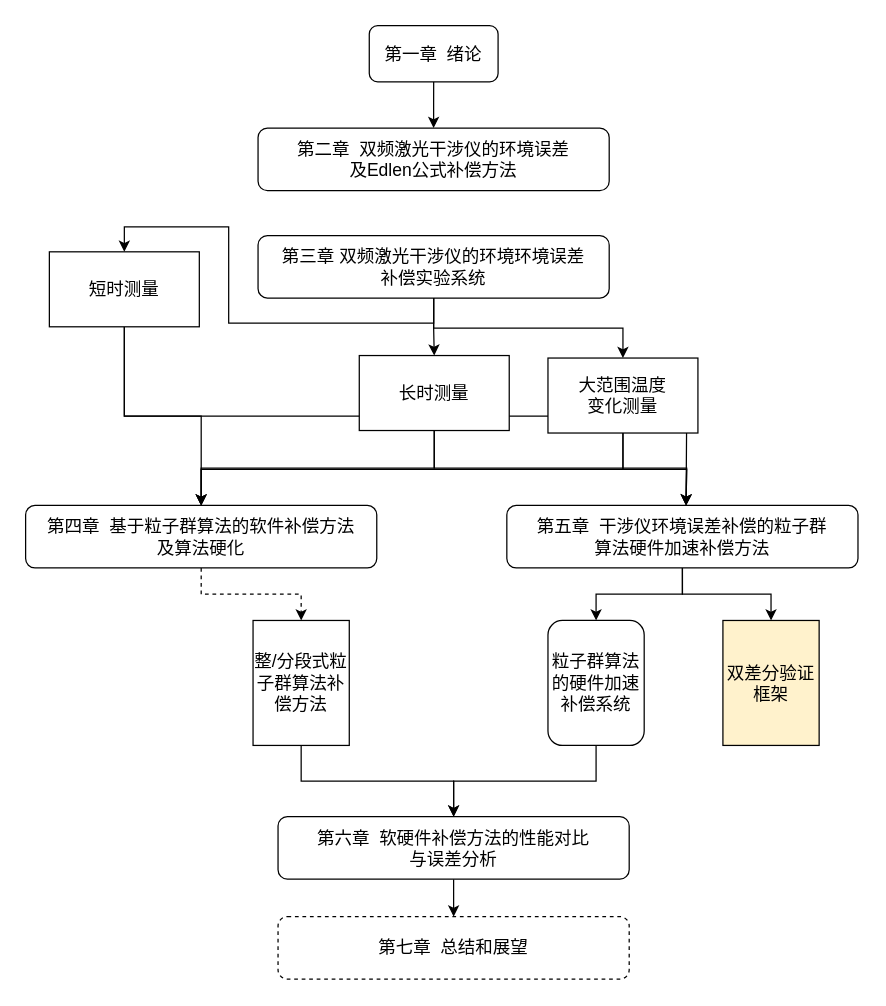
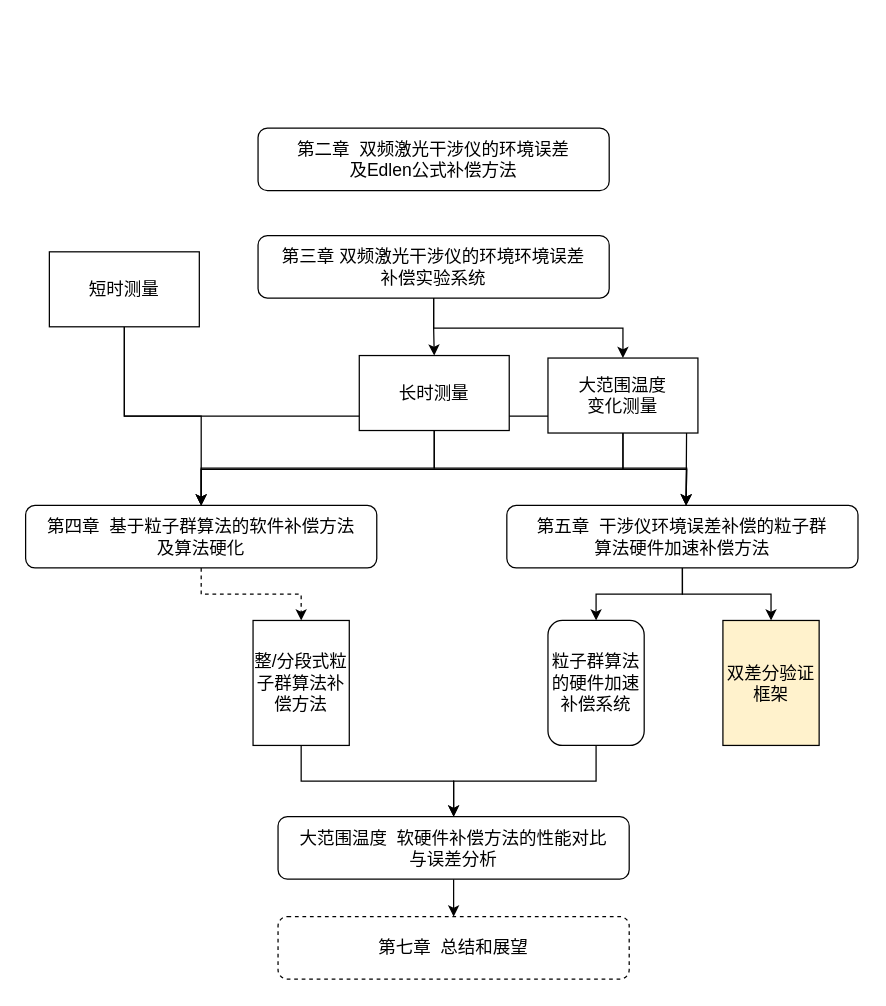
(434, 54) -> none
(434, 104) -> none
(229, 316) -> none
(454, 848) -> (454, 848)
